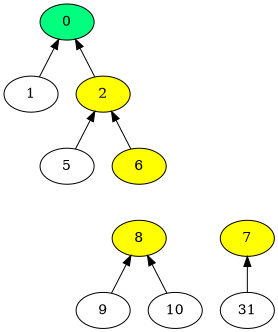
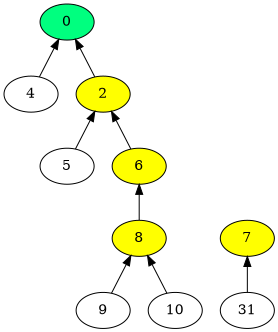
(31, 94) -> (31, 94)
none -> (139, 207)
